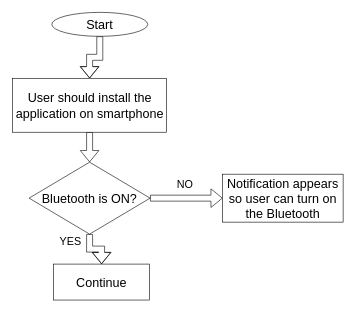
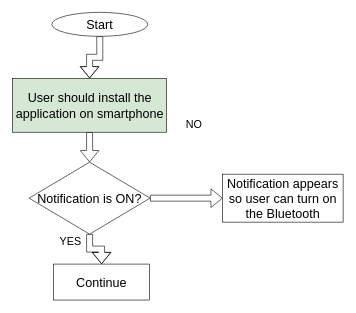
(90, 105) -> (90, 105)
(185, 183) -> (194, 123)
(90, 198) -> (90, 198)
